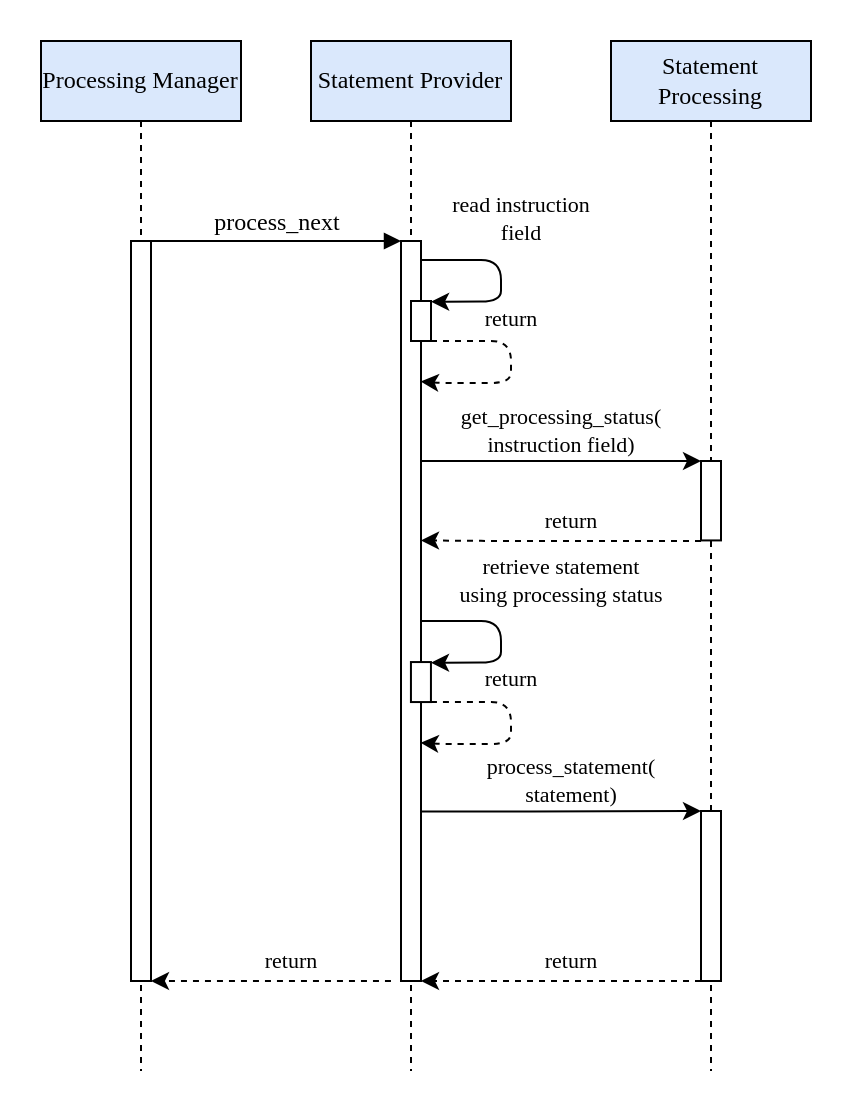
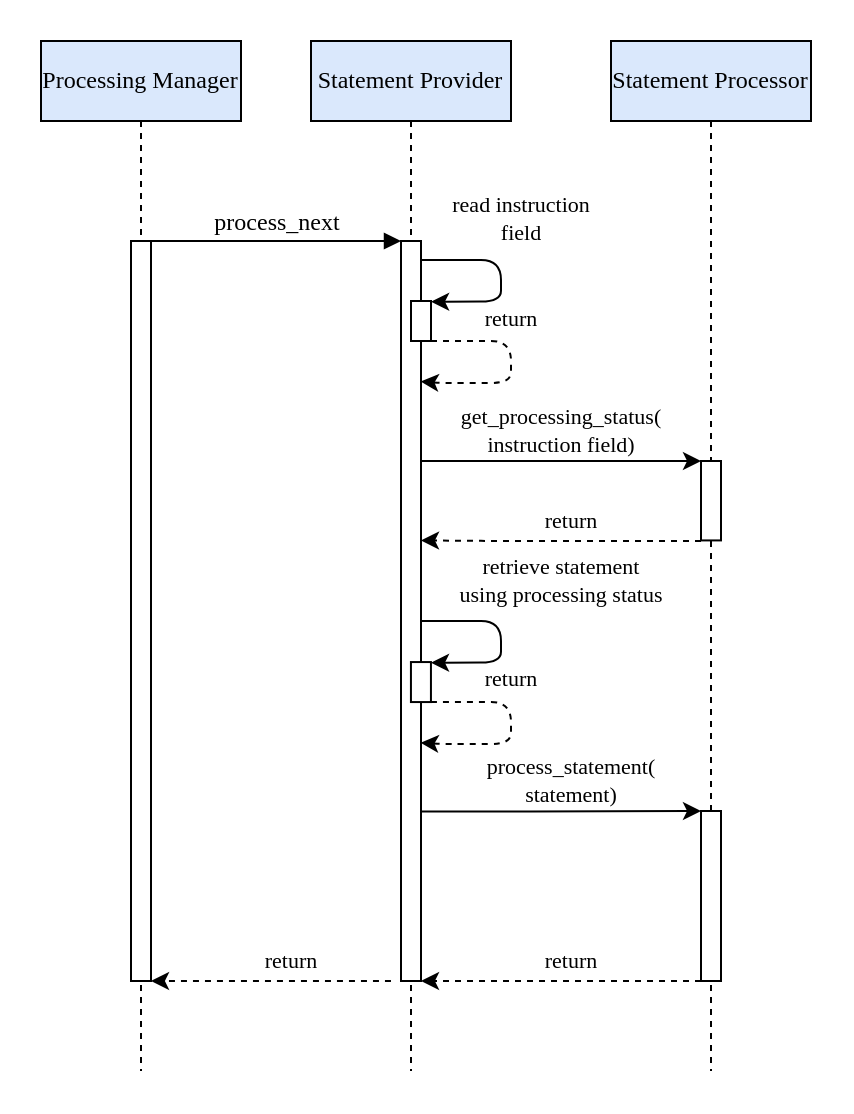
(711, 81) -> (711, 81)
